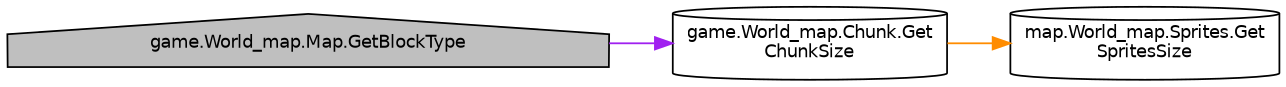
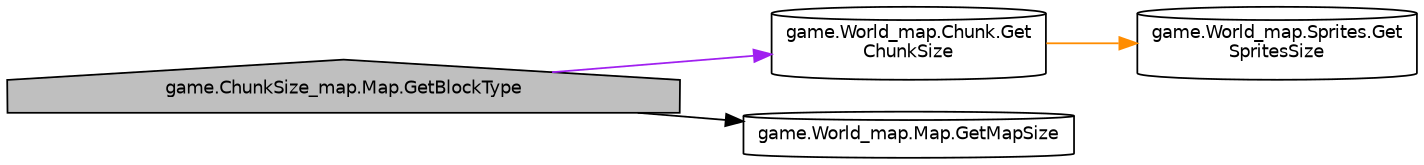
(308, 43) -> (344, 89)
(1145, 43) -> (1277, 43)
none -> (909, 135)
